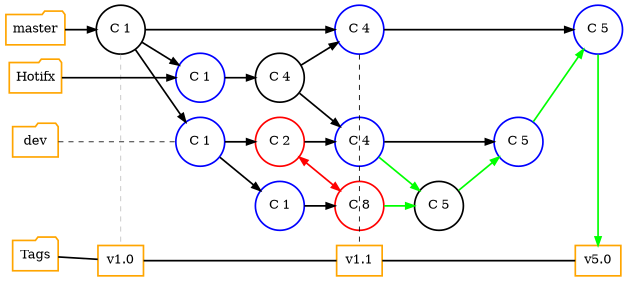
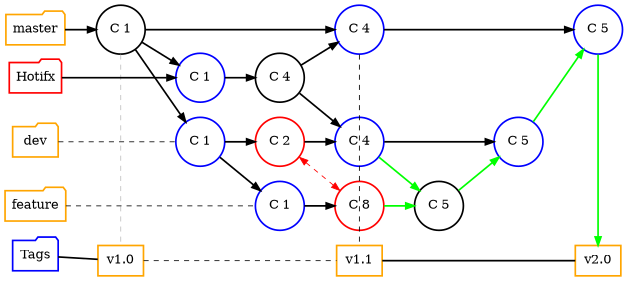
(35, 78) -> (35, 78)
(320, 174) -> (320, 174)
none -> (35, 206)
(35, 256) -> (35, 256)
(240, 261) -> (240, 261)
(598, 261) -> (598, 261)
